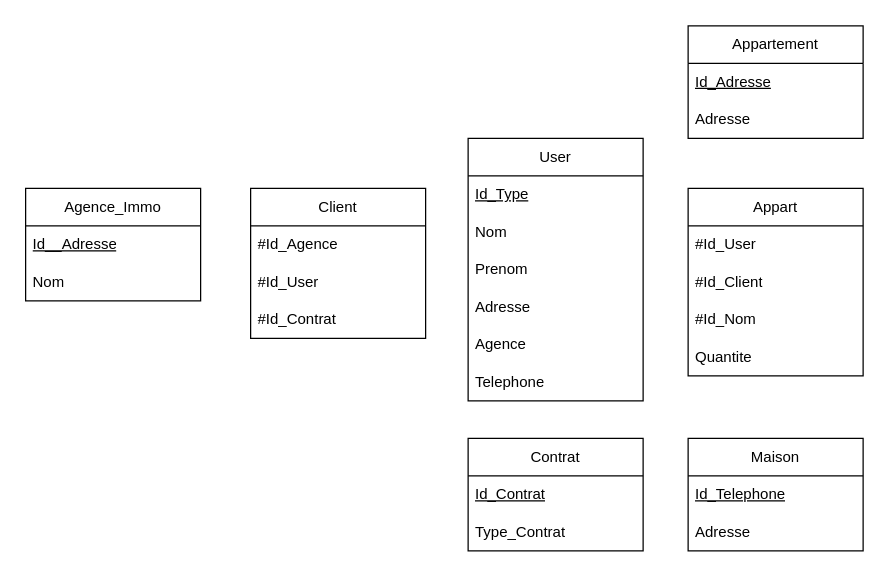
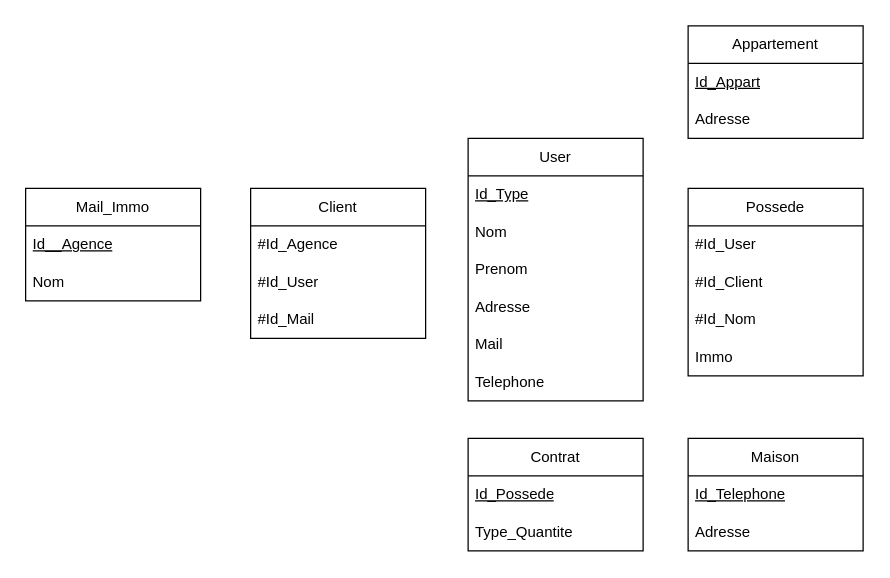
(738, 82) -> (733, 82)
(113, 207) -> (113, 207)
(776, 207) -> (776, 207)
(79, 244) -> (75, 244)
(304, 319) -> (288, 319)
(501, 344) -> (489, 344)
(727, 357) -> (712, 357)
(518, 494) -> (518, 494)
(526, 532) -> (528, 532)
